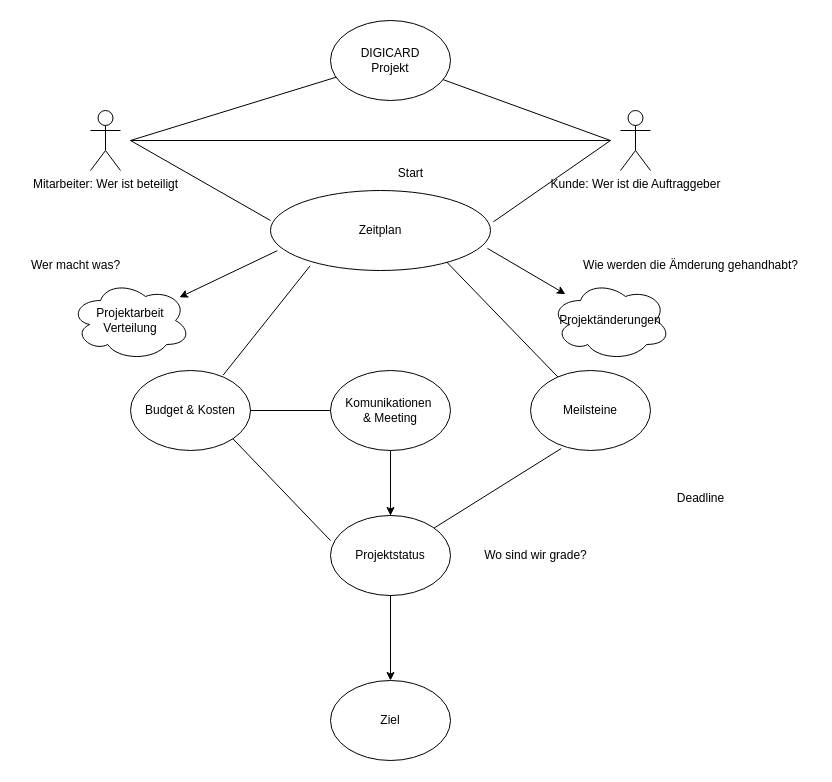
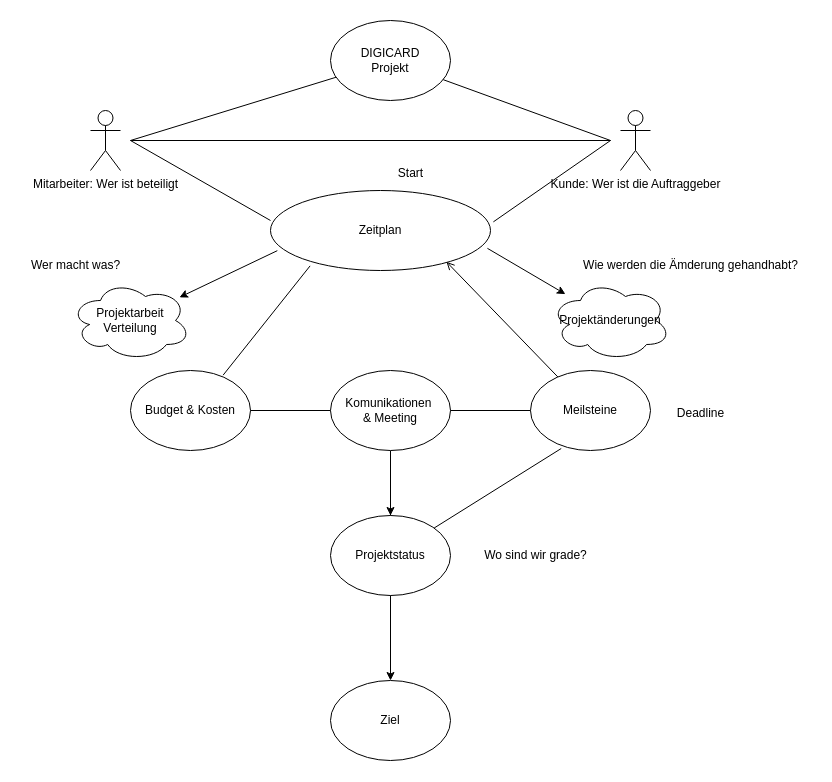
(449, 265) -> (449, 265)
none -> (491, 411)
(282, 490) -> none
(701, 499) -> (701, 414)
